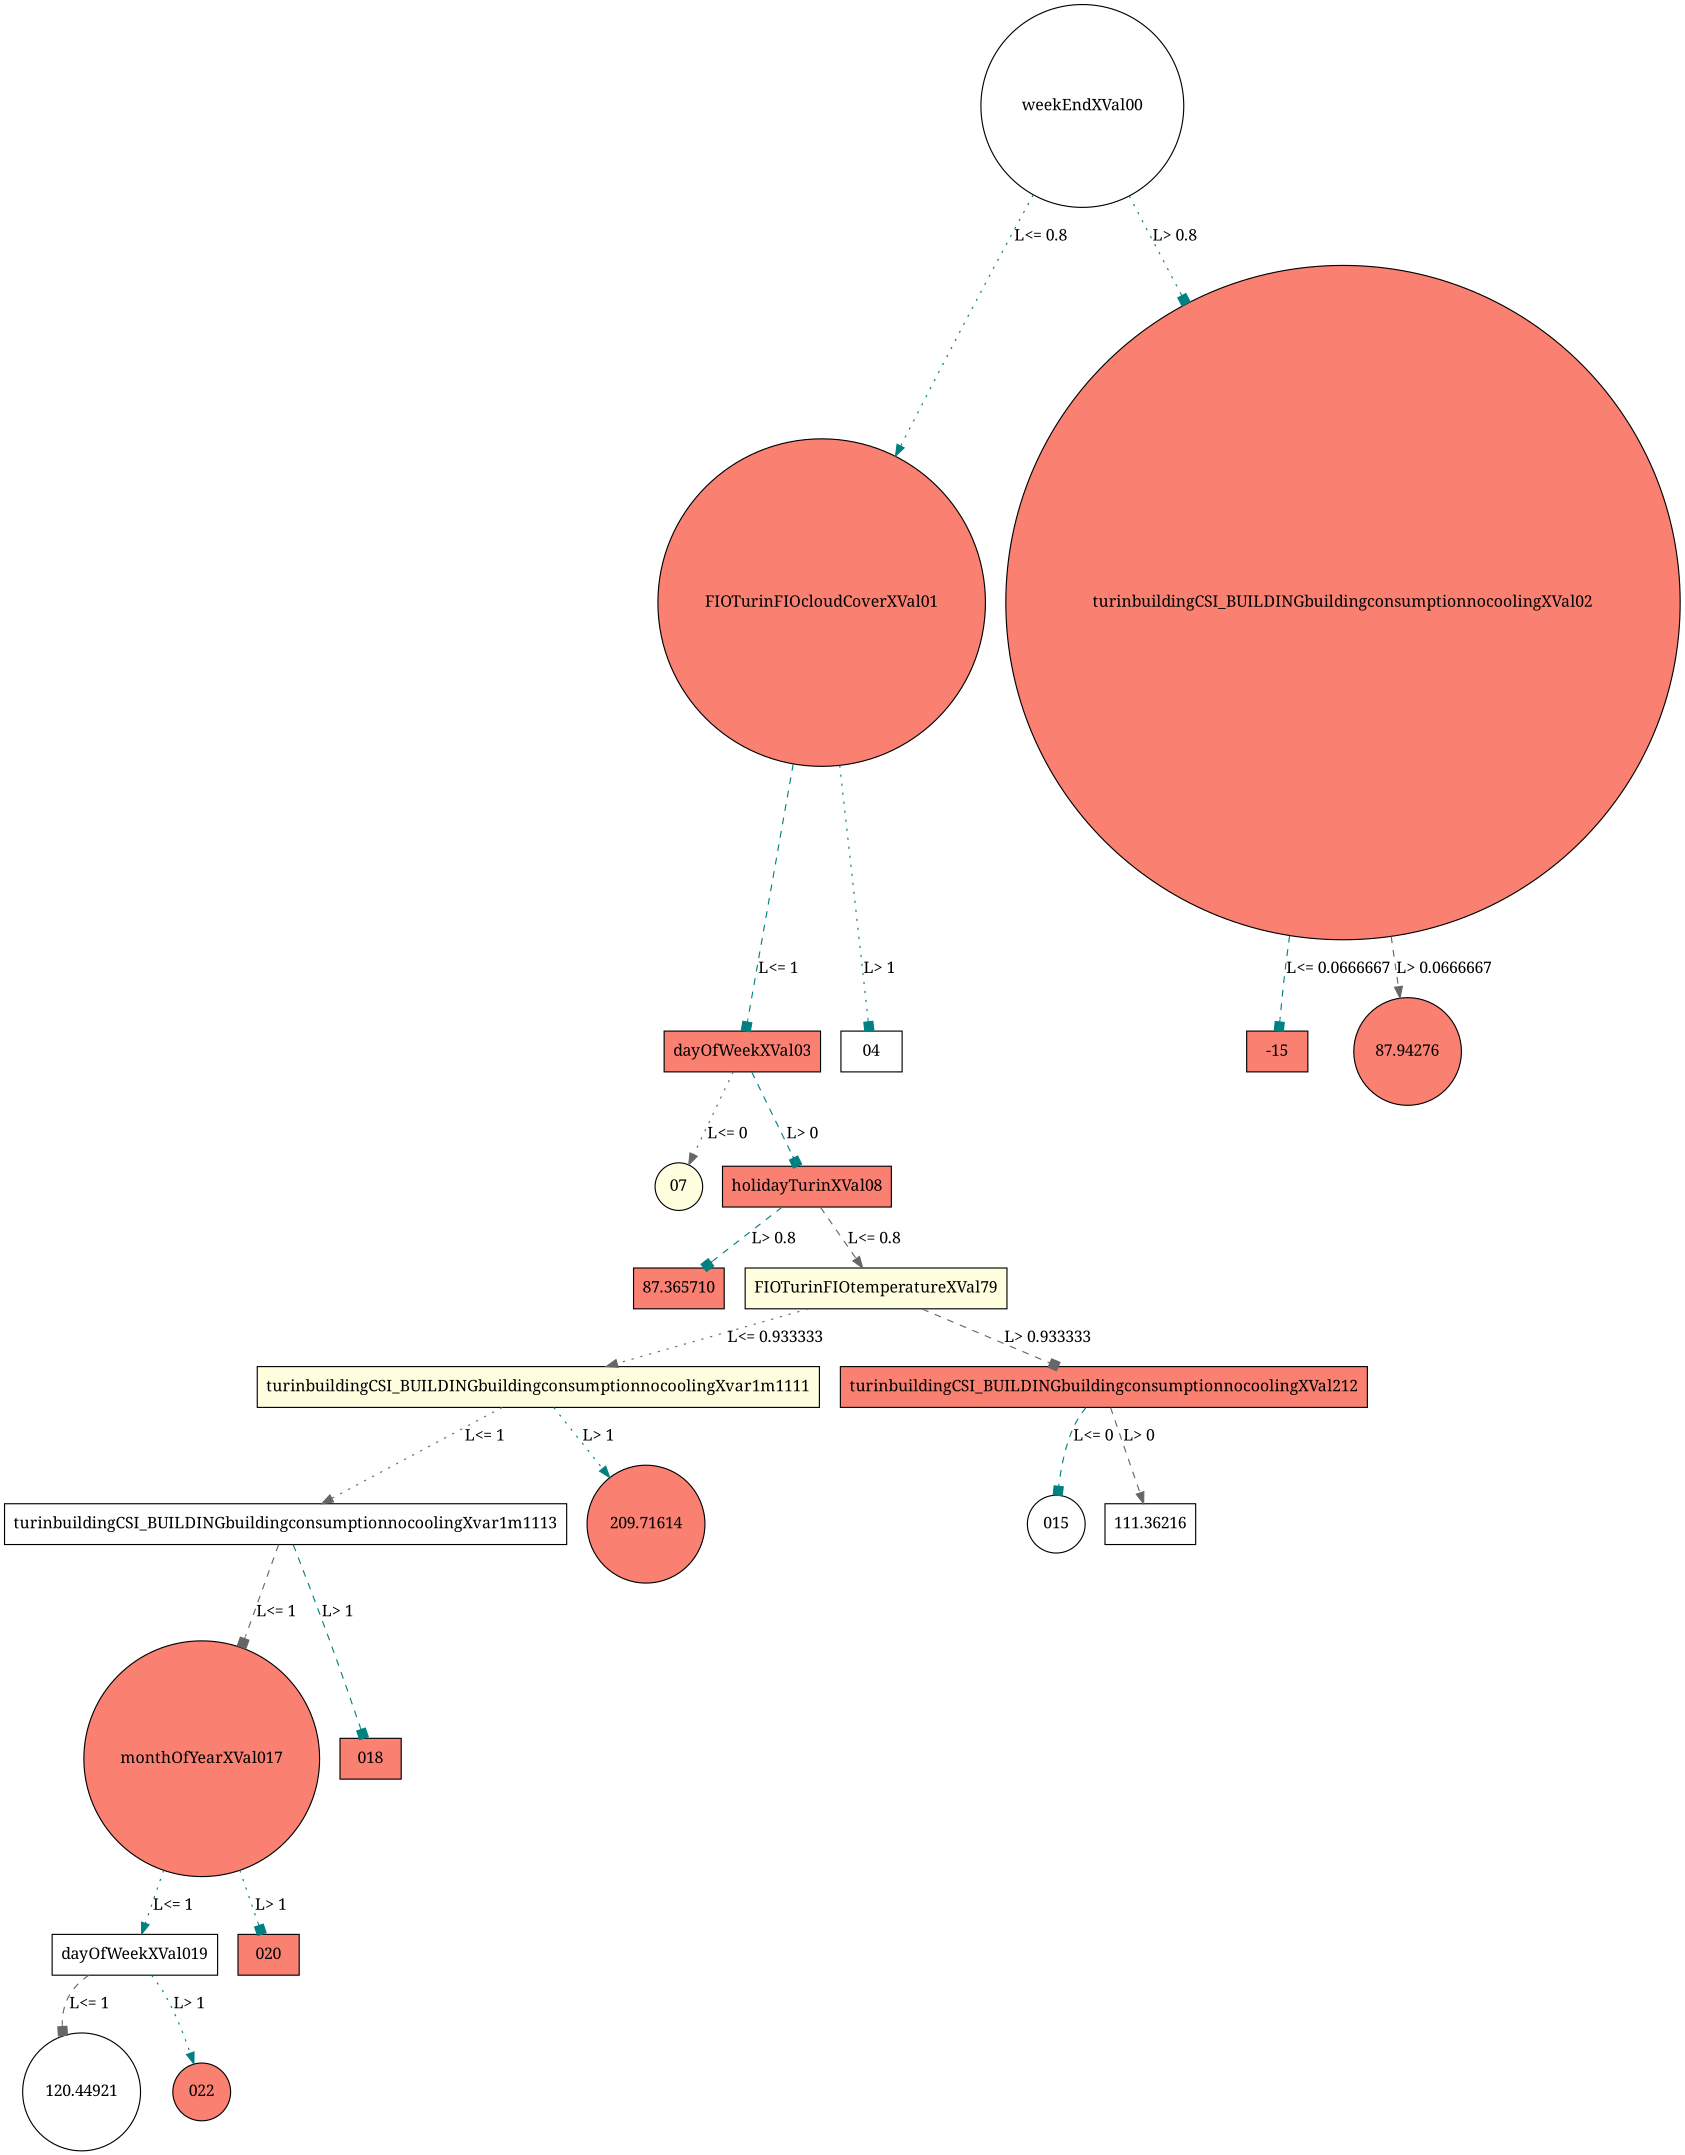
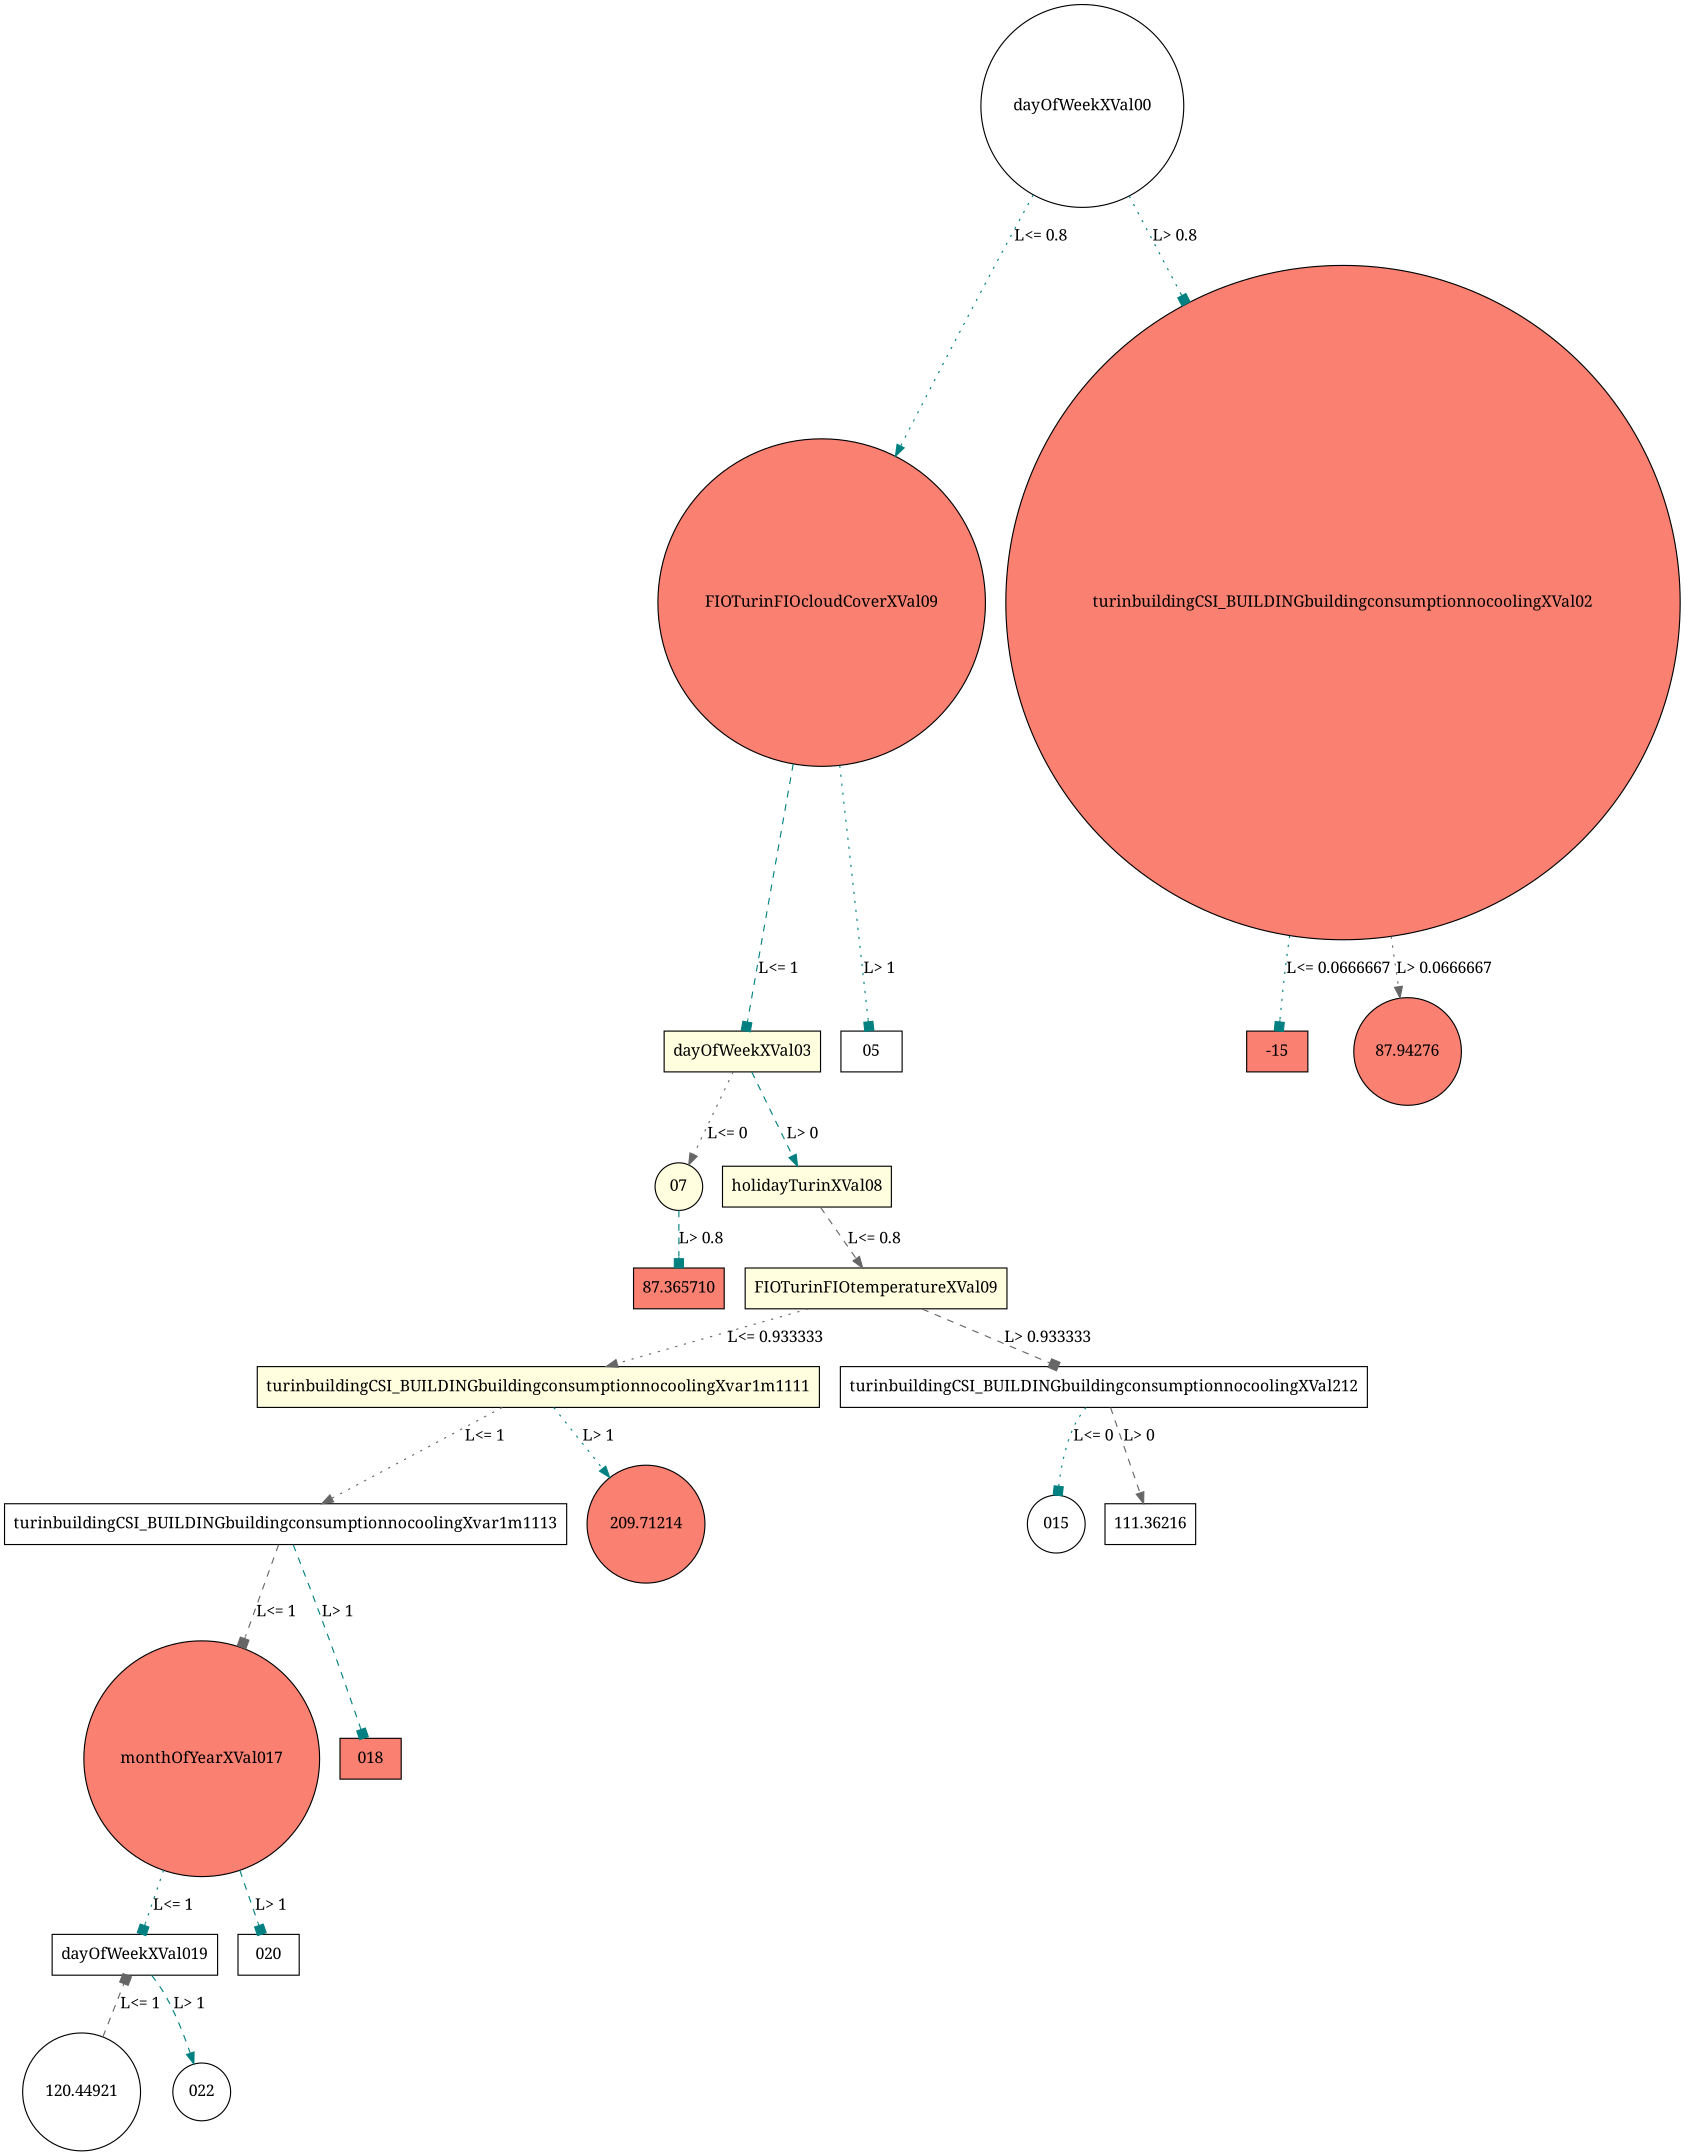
(1082, 106) -> (1082, 106)
(822, 603) -> (822, 603)
(1395, 961) -> (1395, 961)
(1284, 977) -> (1284, 977)
(742, 1051) -> (742, 1051)
(872, 1051) -> (872, 1051)
(772, 1114) -> (772, 1114)
(807, 1187) -> (807, 1187)
(747, 1234) -> (679, 1233)
(876, 1288) -> (876, 1288)
(1104, 1387) -> (1104, 1387)
(1067, 1444) -> (1067, 1444)
(646, 1524) -> (646, 1524)
(154, 1897) -> (154, 1897)
(249, 1897) -> (249, 1897)
(269, 1955) -> (269, 1955)
(69, 1996) -> (113, 2011)
(174, 2012) -> (174, 2012)
(202, 2092) -> (202, 2092)
